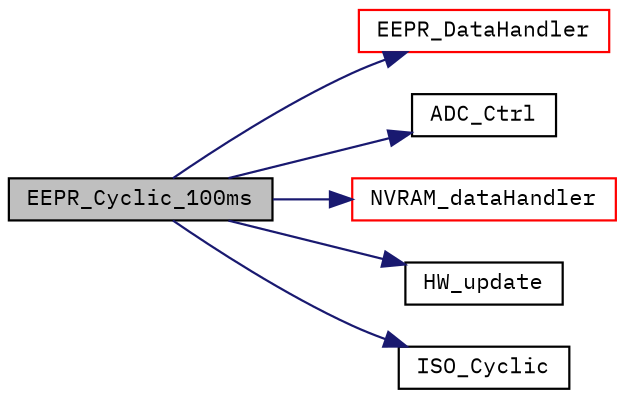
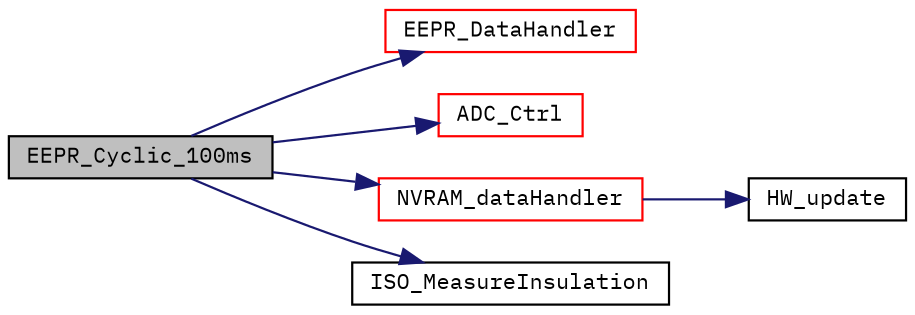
(484, 115) -> (511, 115)
(306, 240) -> (684, 199)
(484, 368) -> (511, 284)
